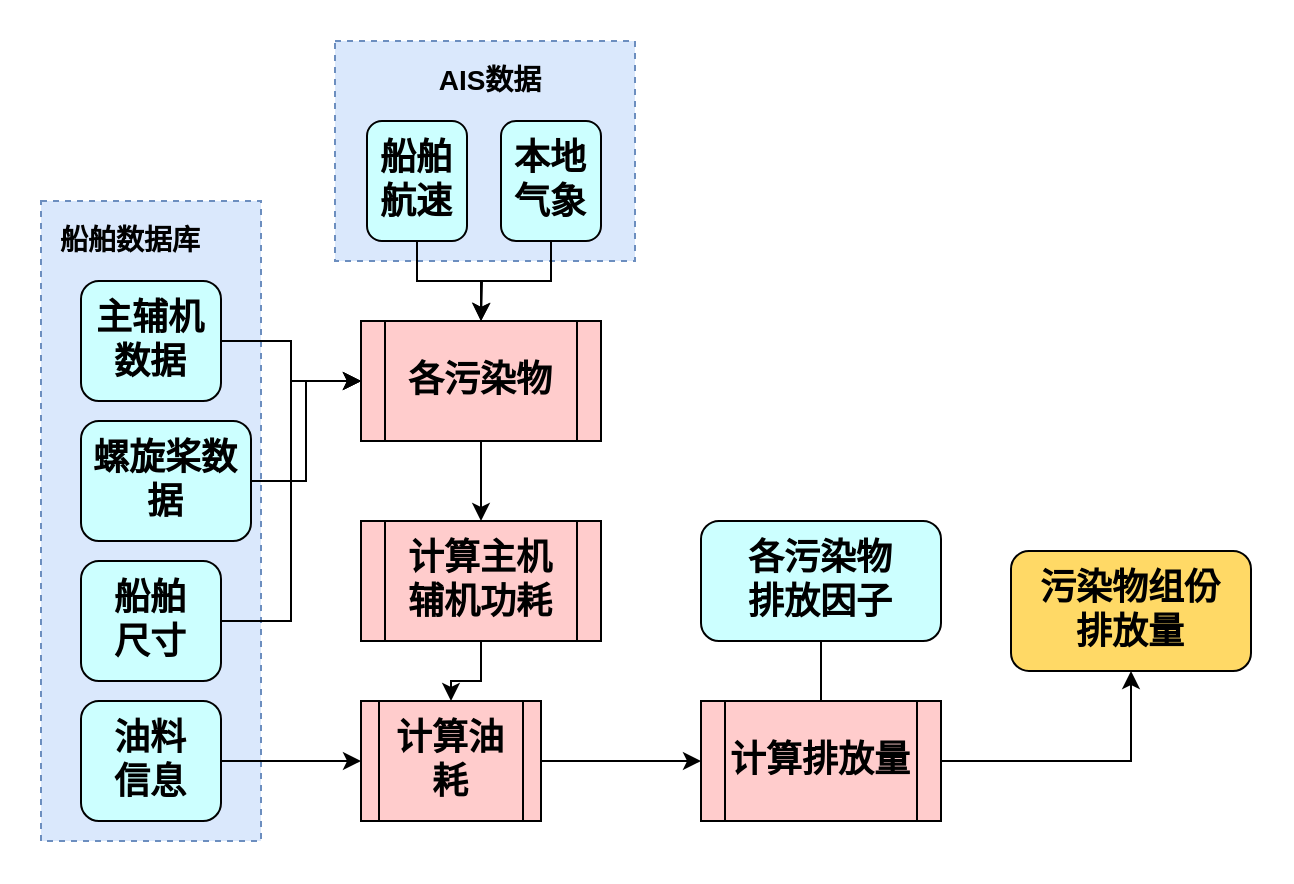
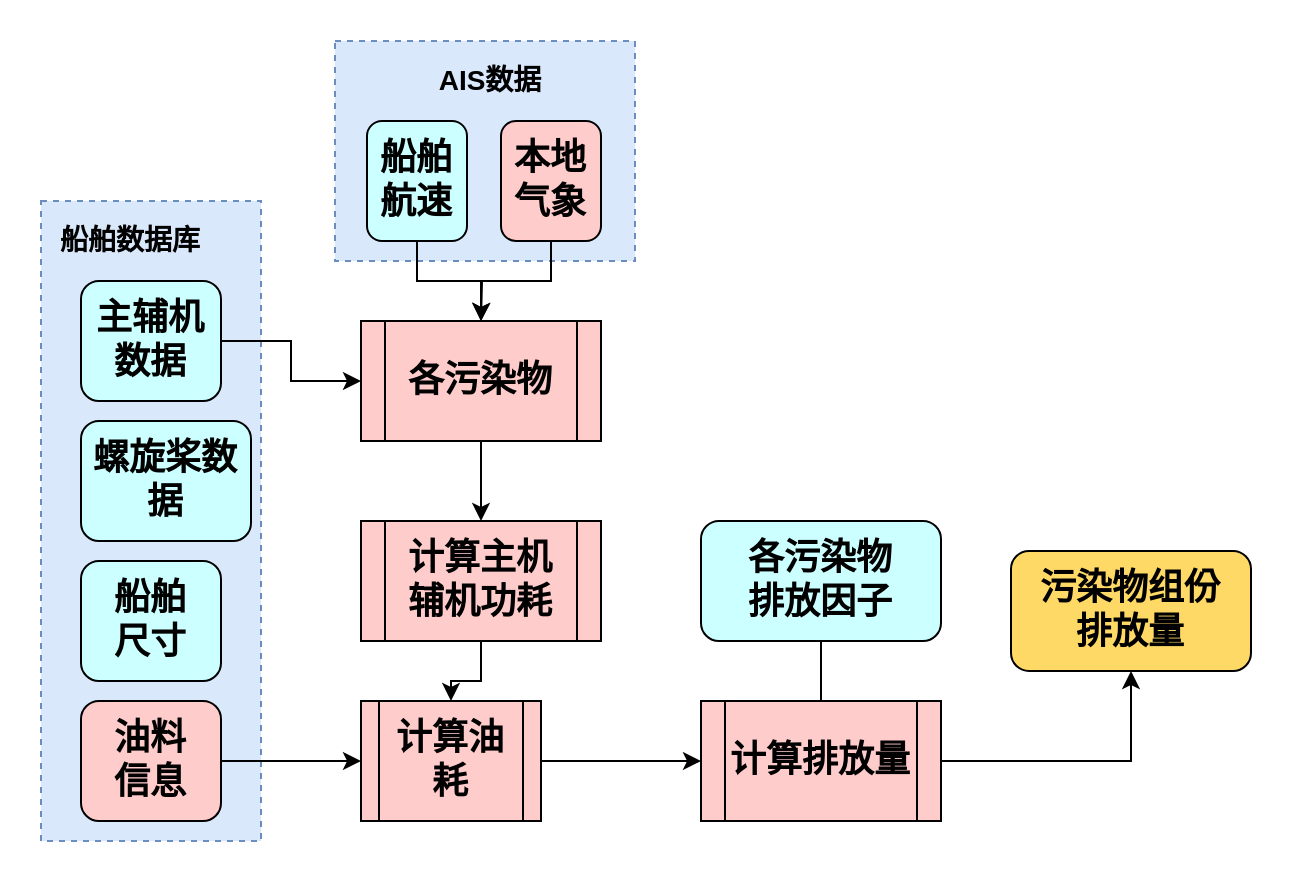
(551, 181) -> (551, 181)
(306, 461) -> none
(291, 538) -> none
(151, 761) -> (151, 761)
